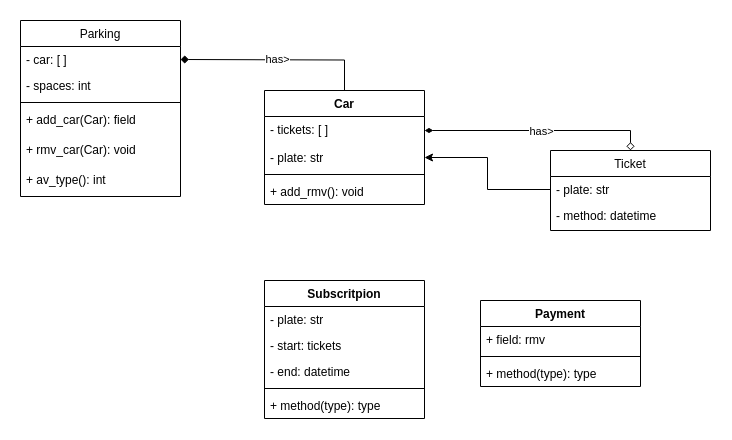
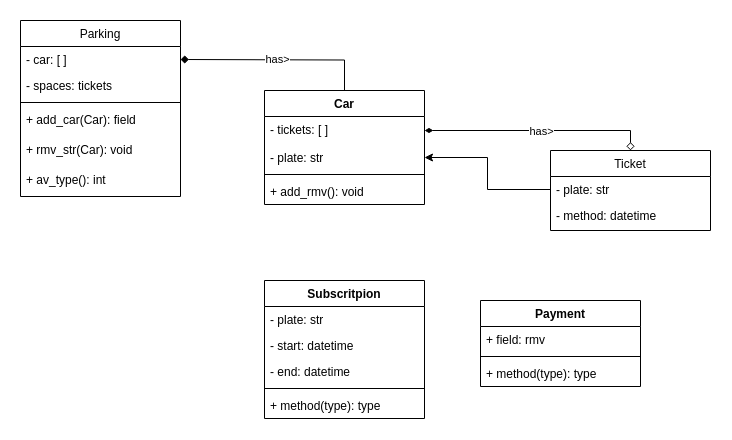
(63, 86) -> (77, 86)
(87, 150) -> (87, 150)
(318, 347) -> (321, 347)
